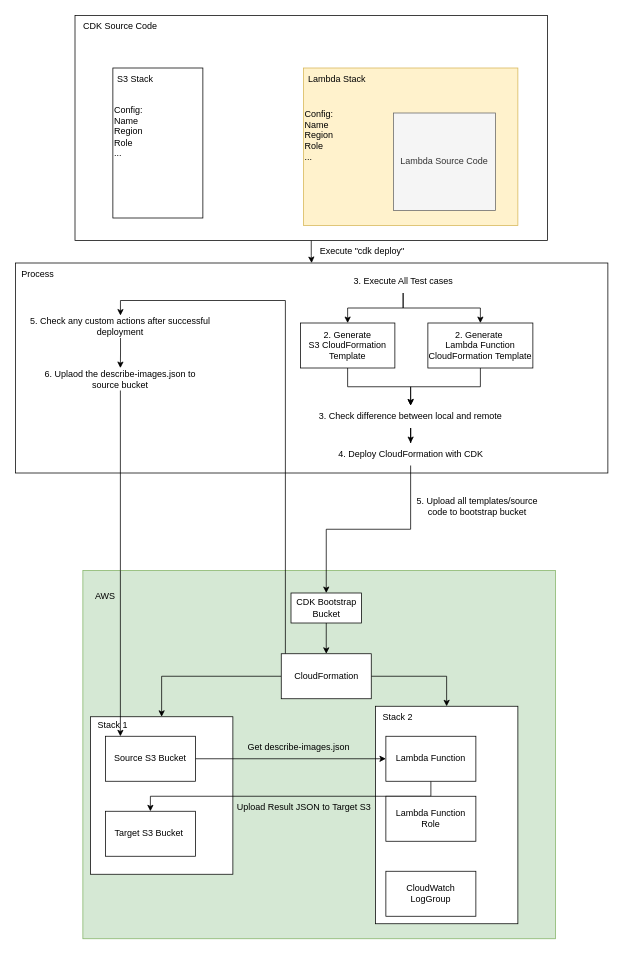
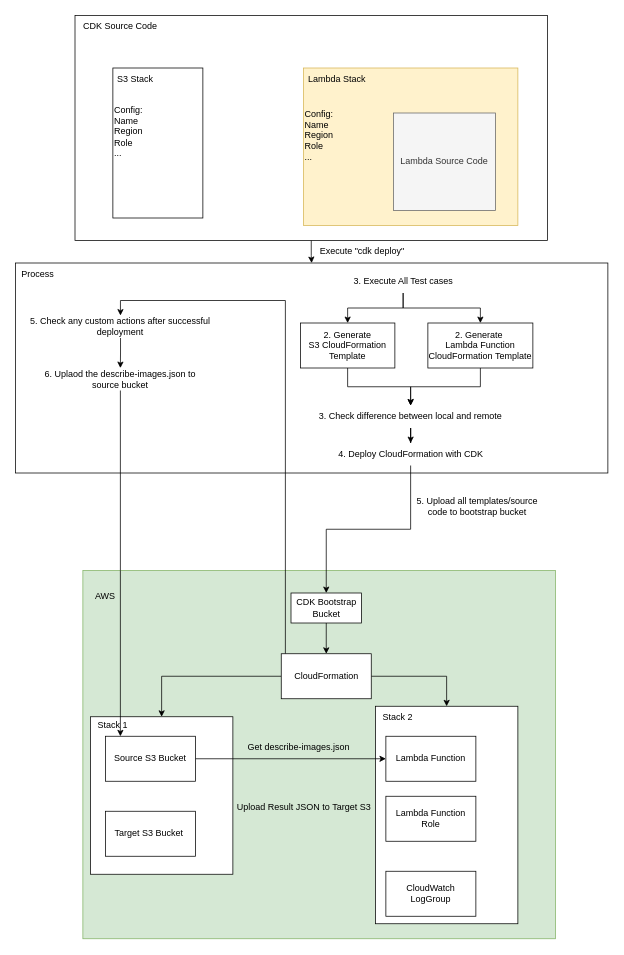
(264, 796) -> none
